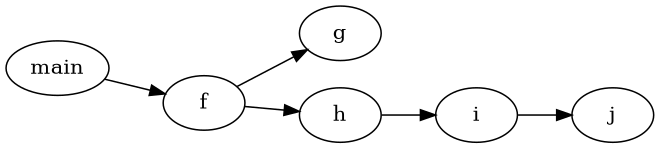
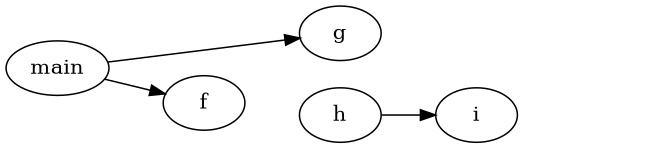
(265, 72) -> (196, 51)
(265, 108) -> none
(613, 115) -> none
